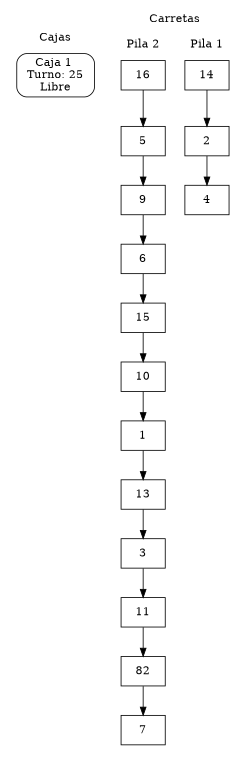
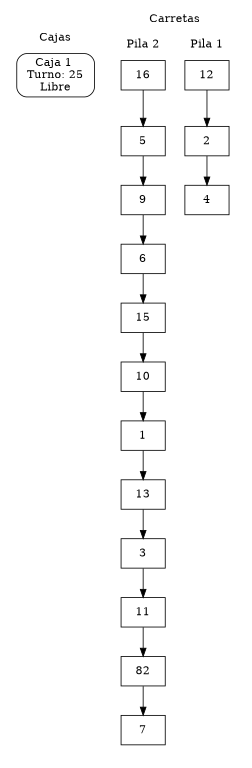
(207, 75) -> (207, 75)
